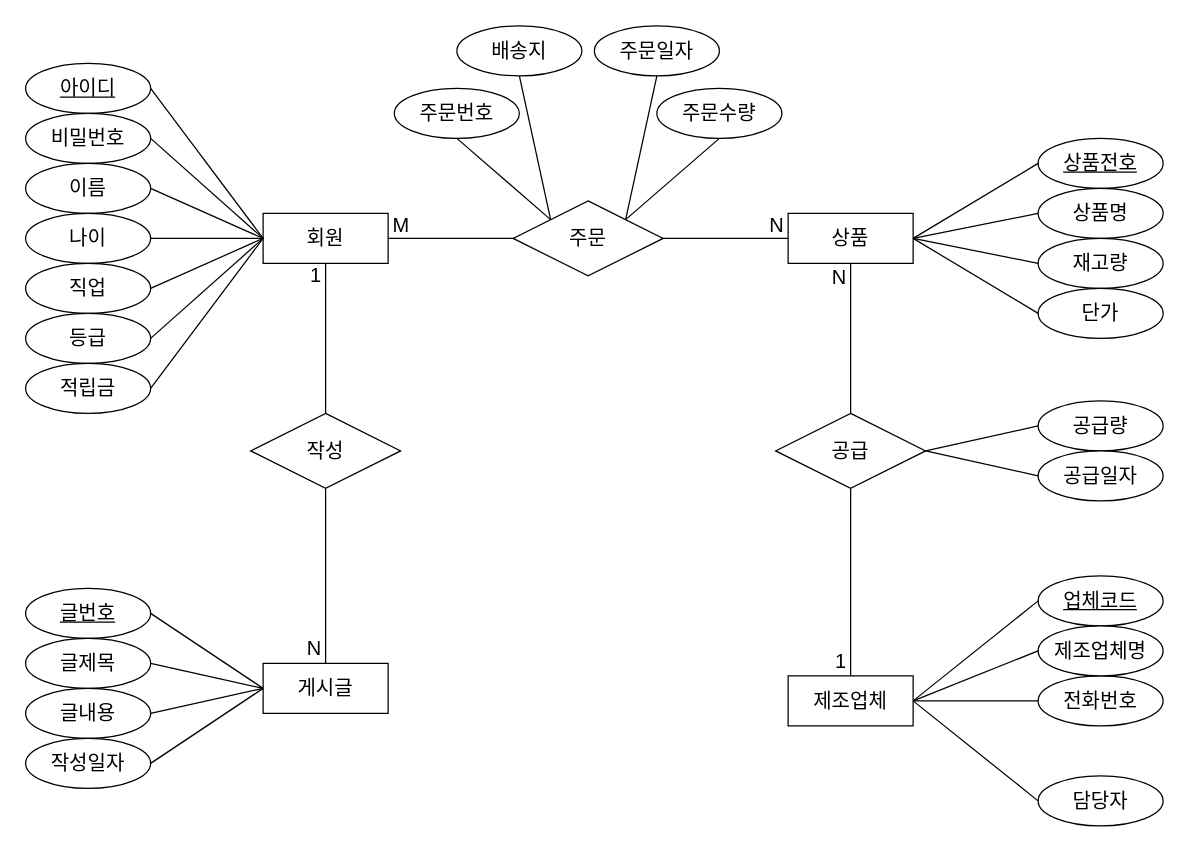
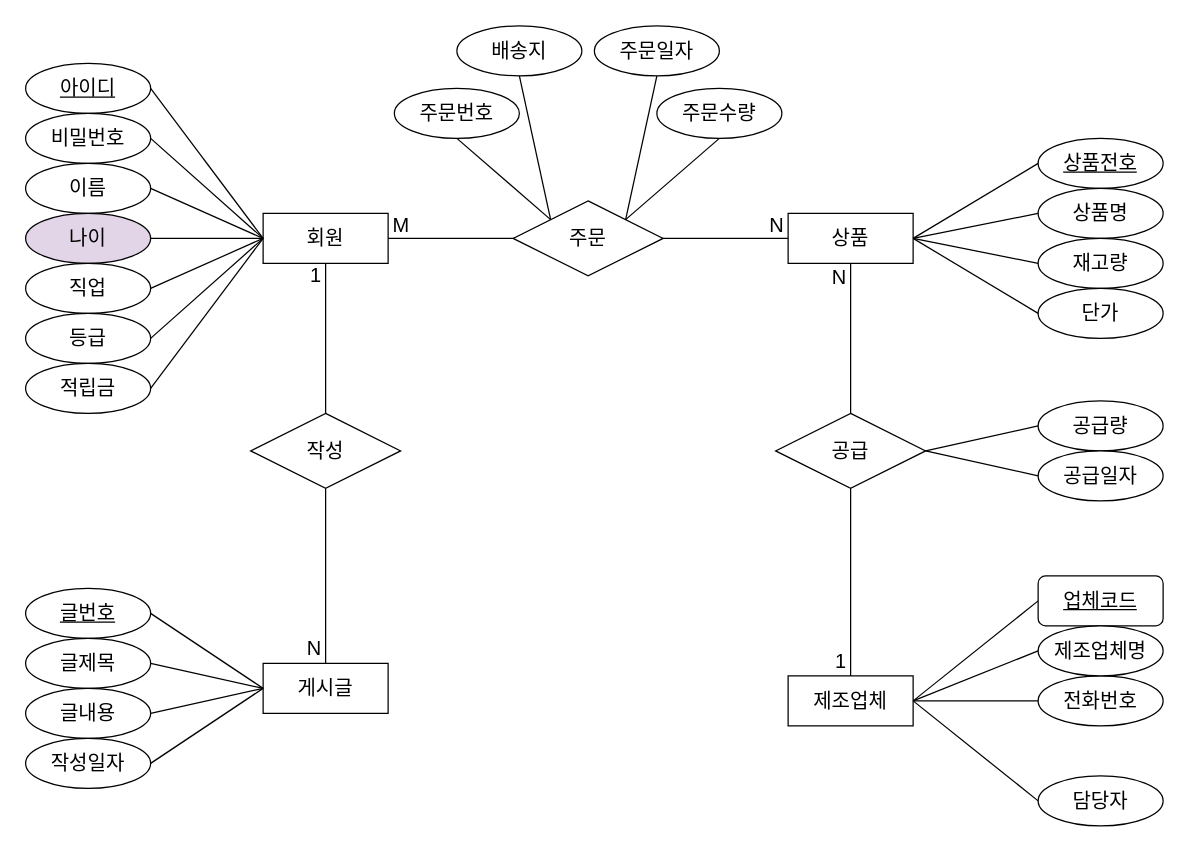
(88, 238) -> (88, 238)
(1101, 601) -> (1101, 601)
